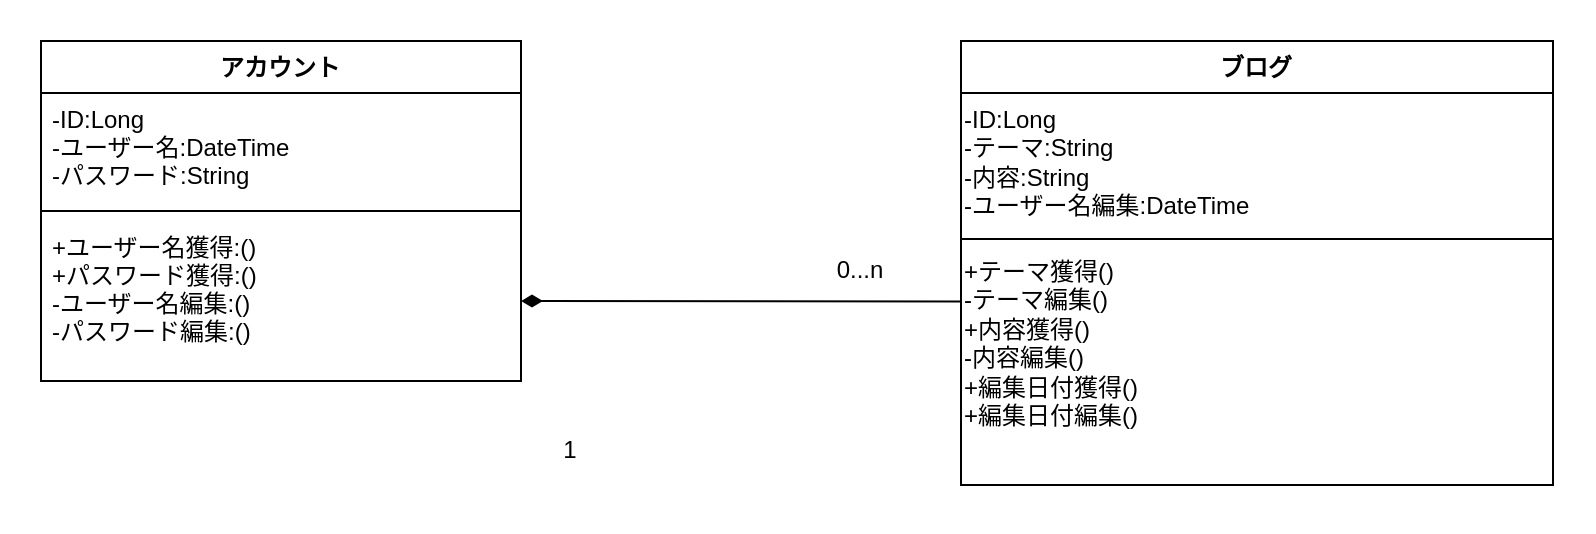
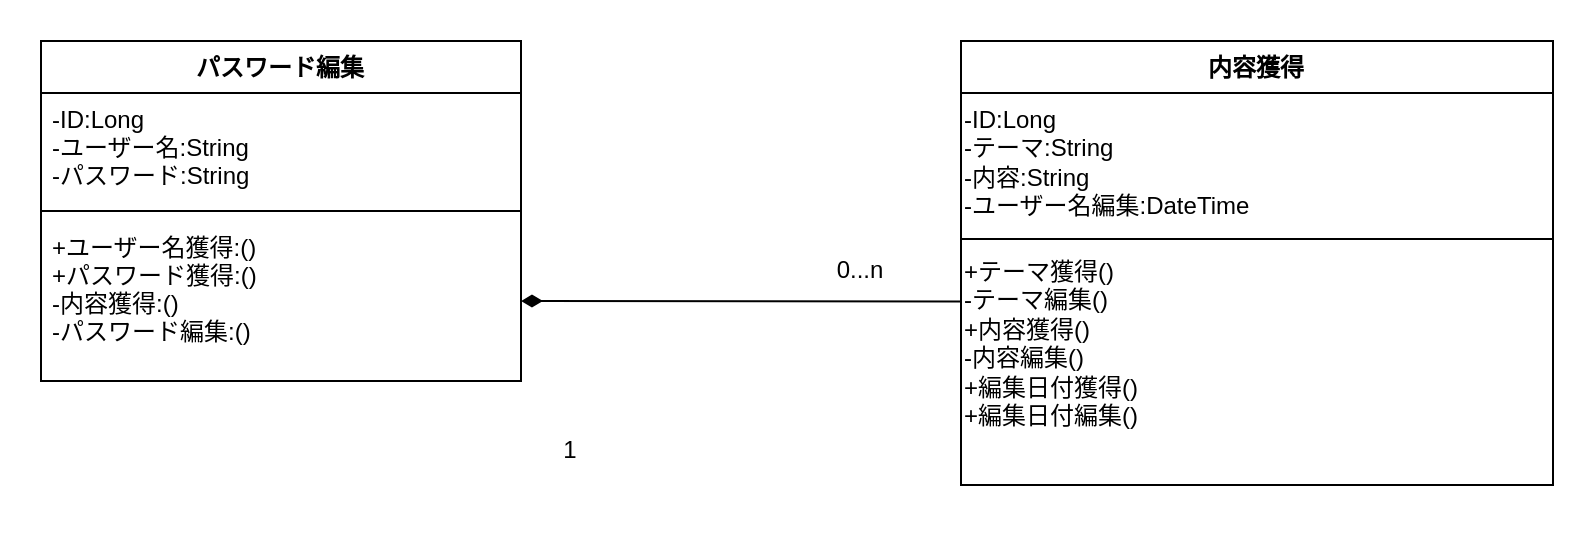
(280, 68) -> (280, 68)
(1256, 68) -> (1256, 68)
(103, 120) -> (103, 120)
(160, 248) -> (160, 248)
